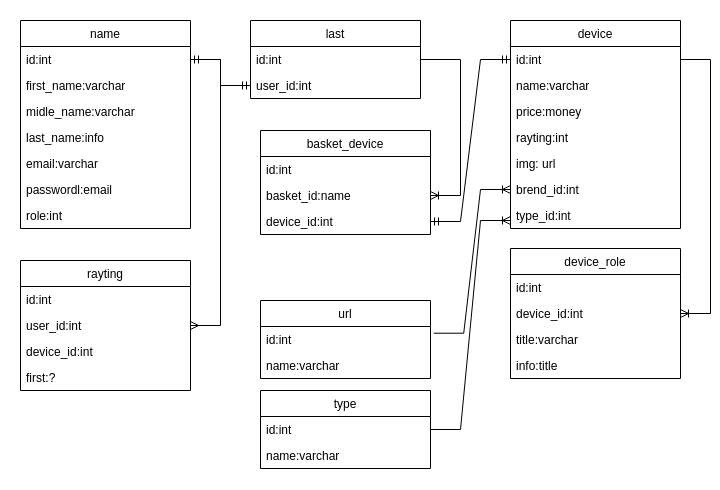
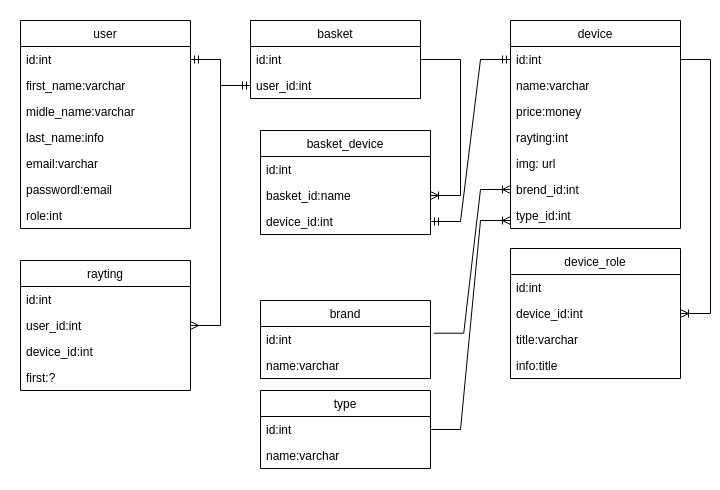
(105, 34) -> (105, 34)
(335, 34) -> (335, 34)
(345, 314) -> (345, 314)
